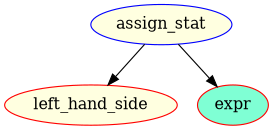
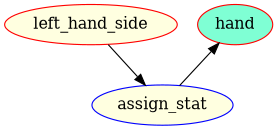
(130, 60) -> (123, 61)
(233, 105) -> (235, 25)
